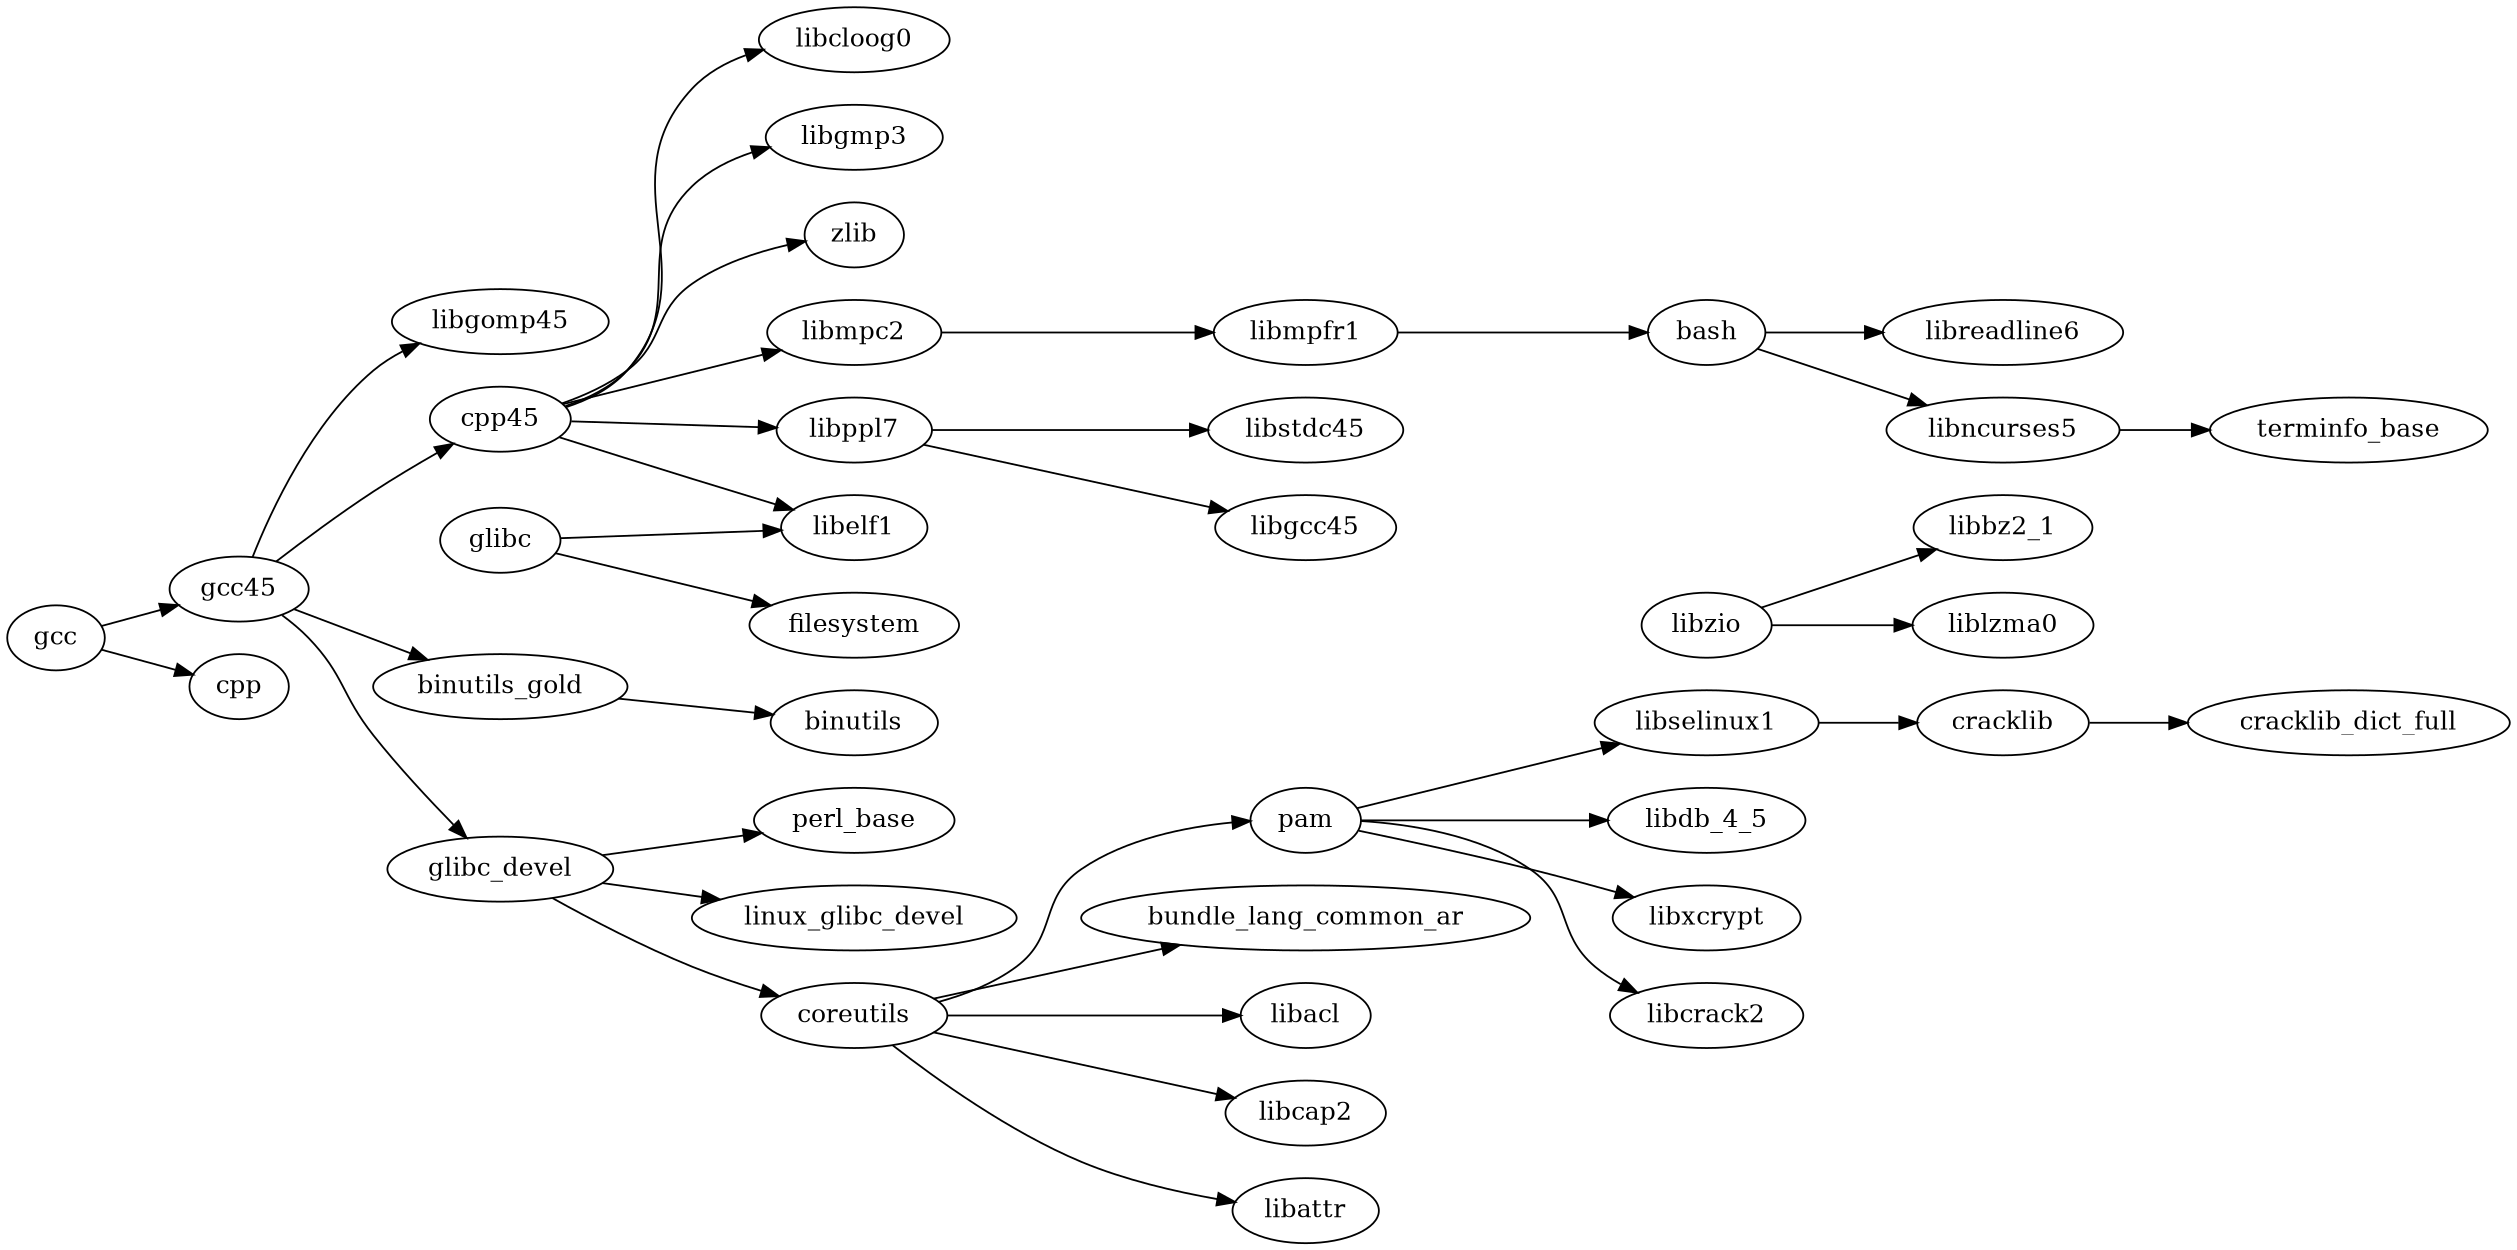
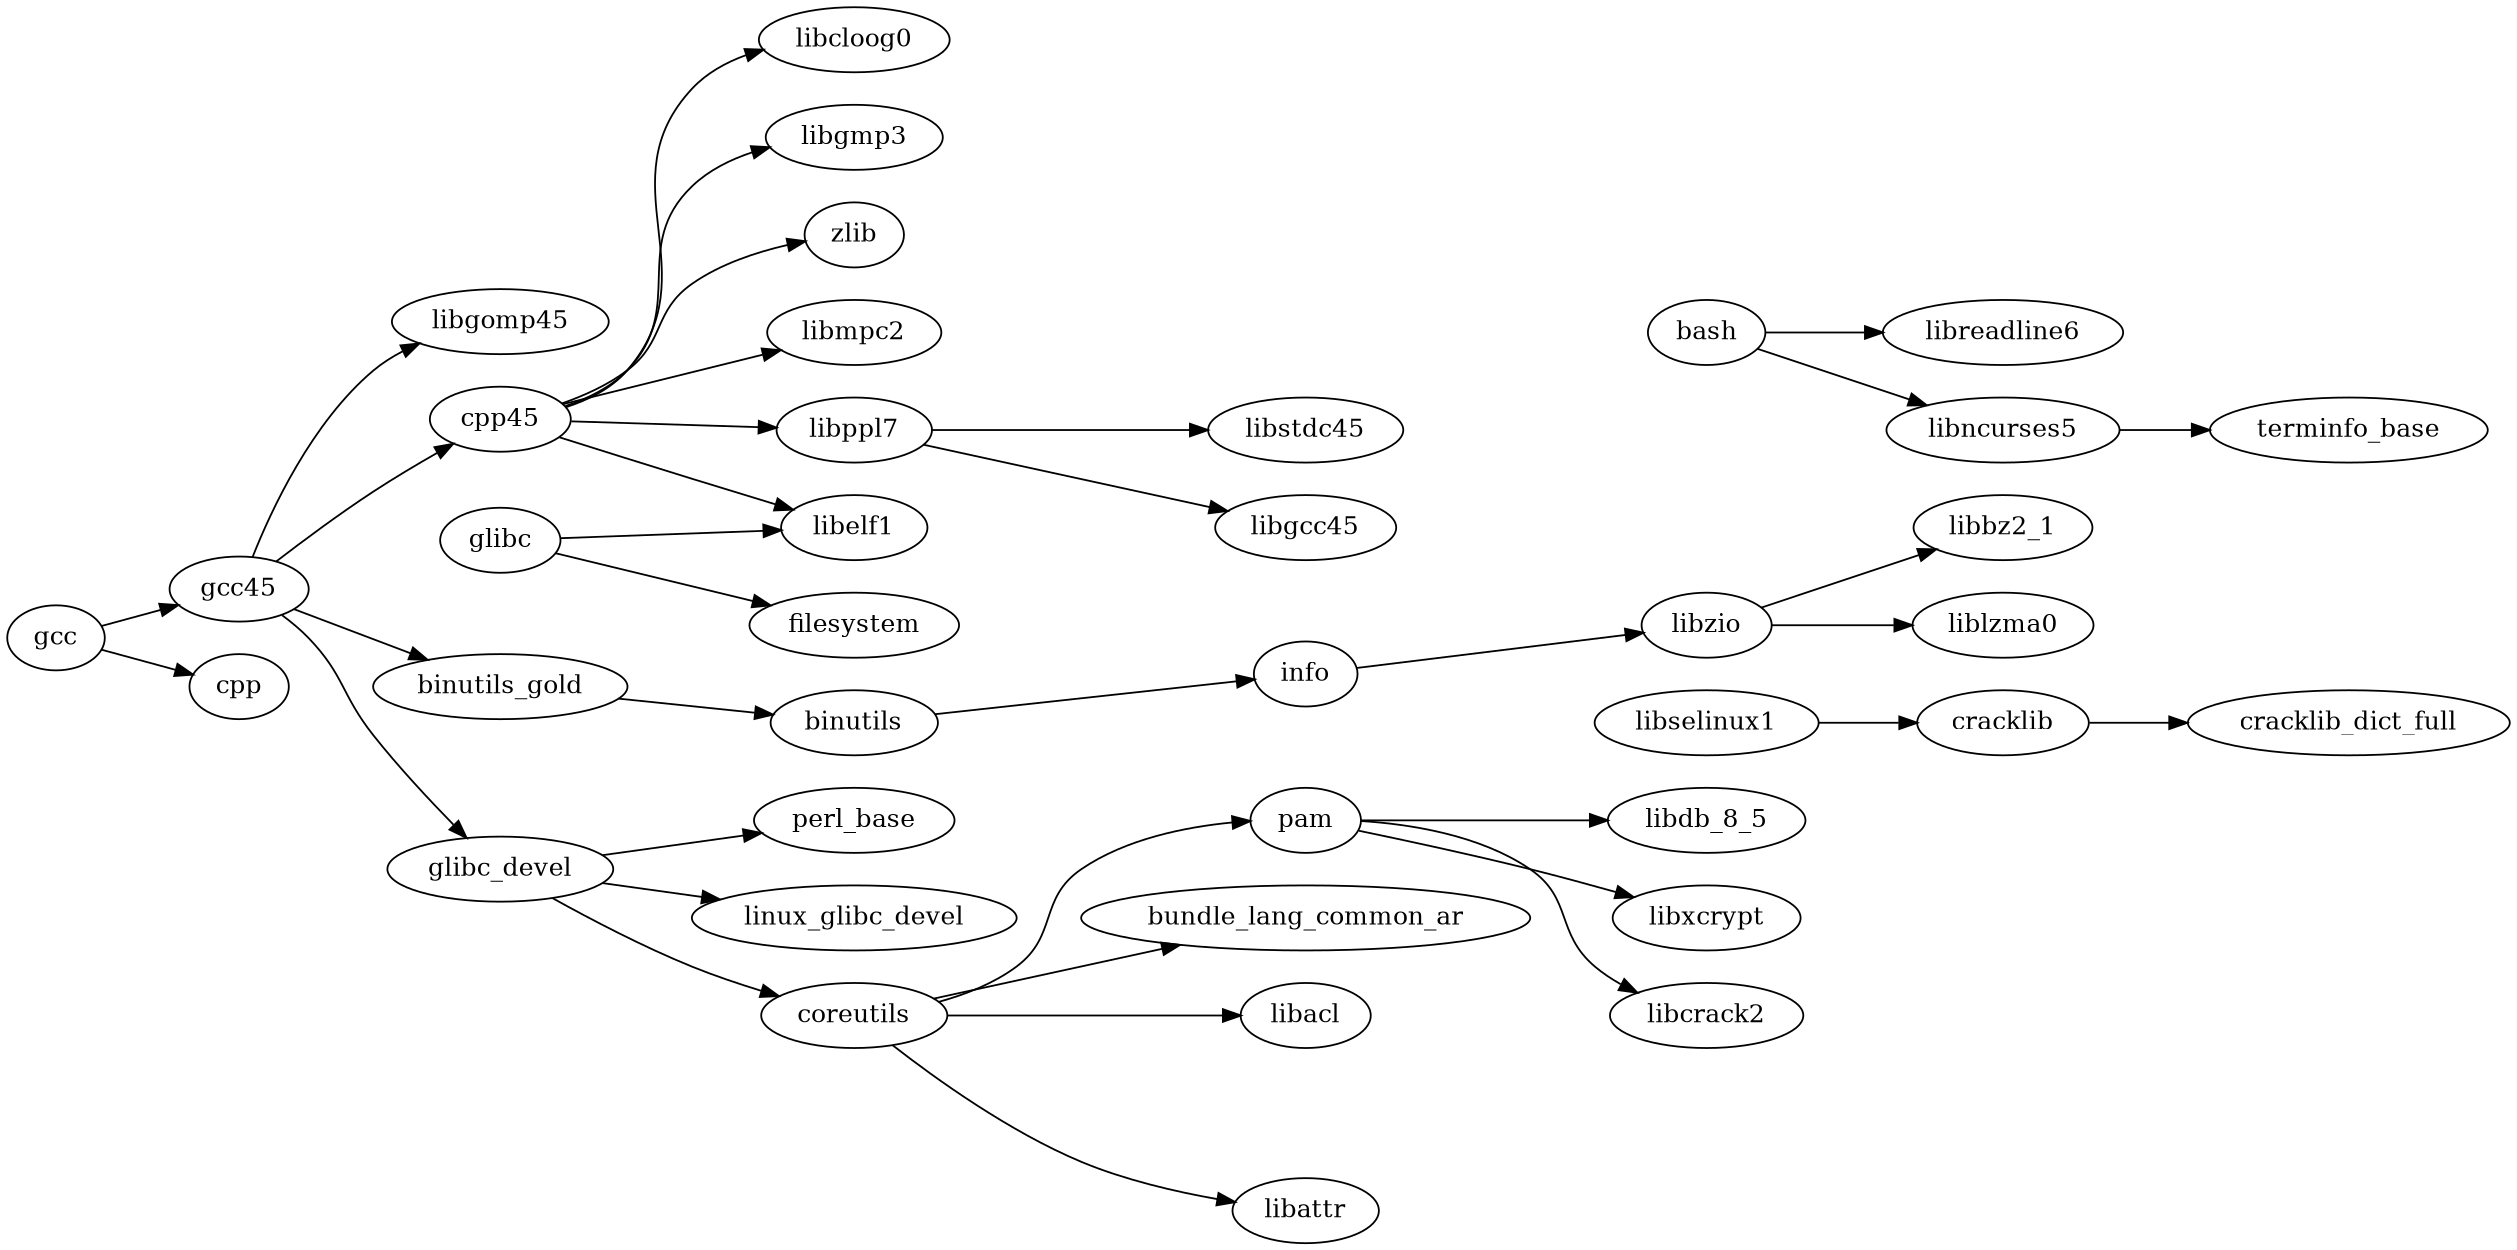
(1306, 332) -> none
none -> (1306, 674)
(1479, 778) -> none
(1707, 820) -> (1707, 820)
(1306, 1113) -> none
